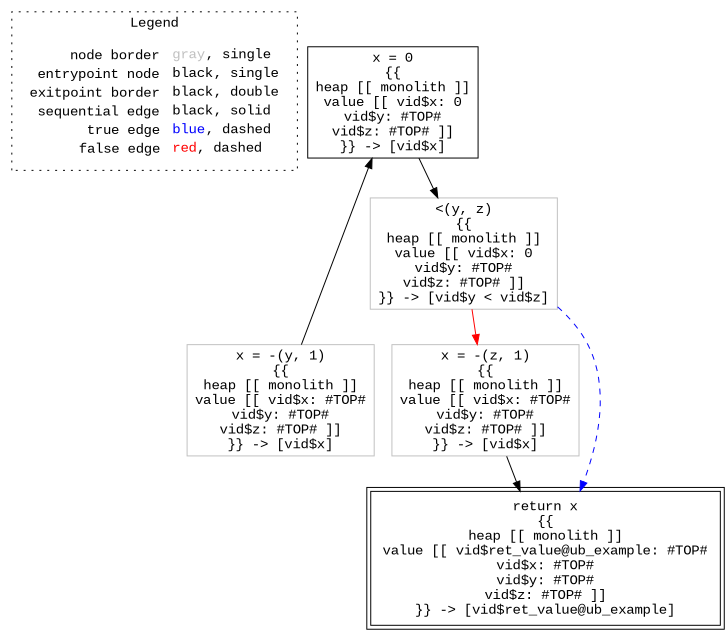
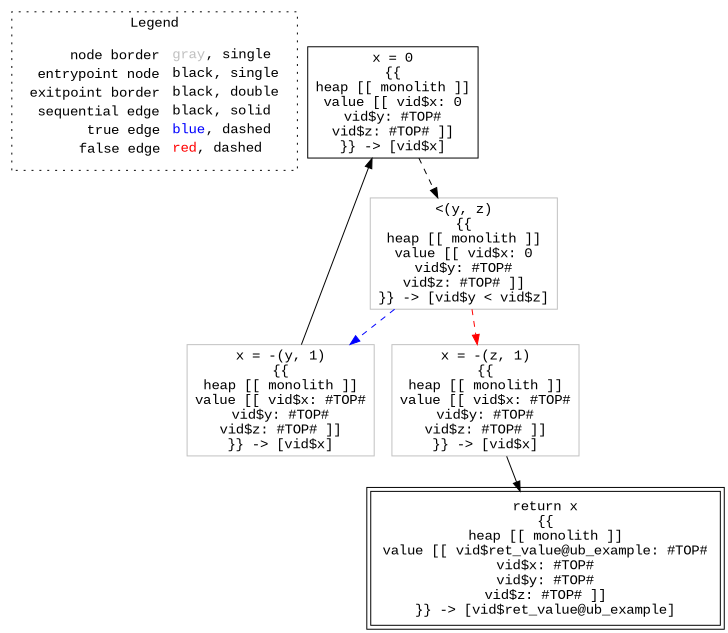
(426, 174) -> (426, 174)
(474, 322) -> (474, 322)
(600, 389) -> (376, 324)
